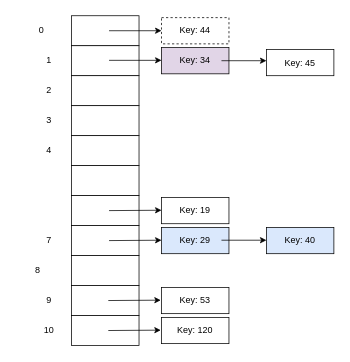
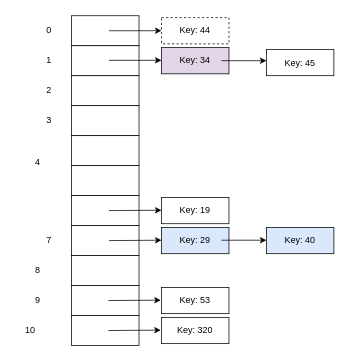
(42, 30) -> (49, 30)
(49, 150) -> (38, 162)
(49, 300) -> (38, 300)
(49, 330) -> (30, 330)
(195, 330) -> (195, 330)
